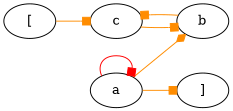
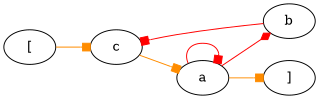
(164, 15) -> (207, 30)
(155, 28) -> (155, 61)
(155, 59) -> (241, 53)
